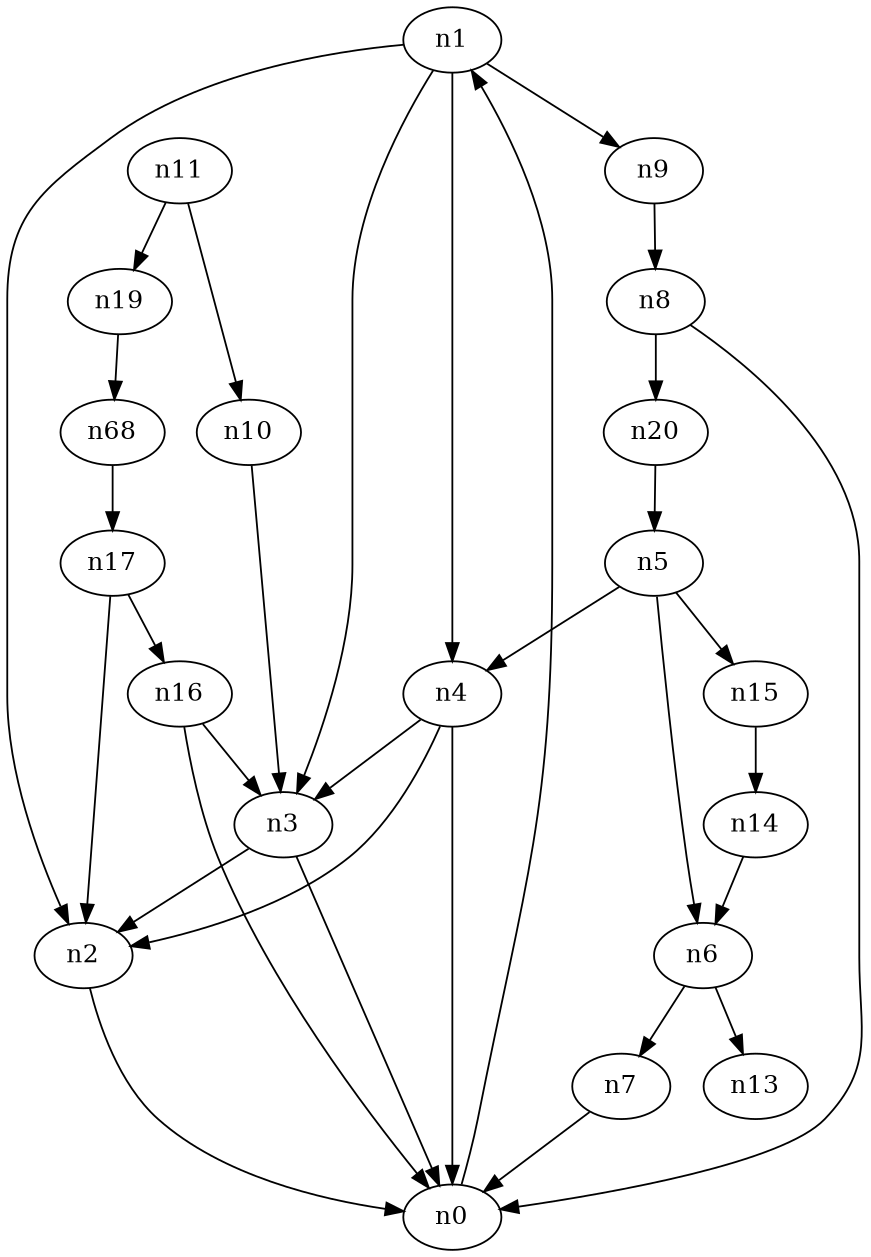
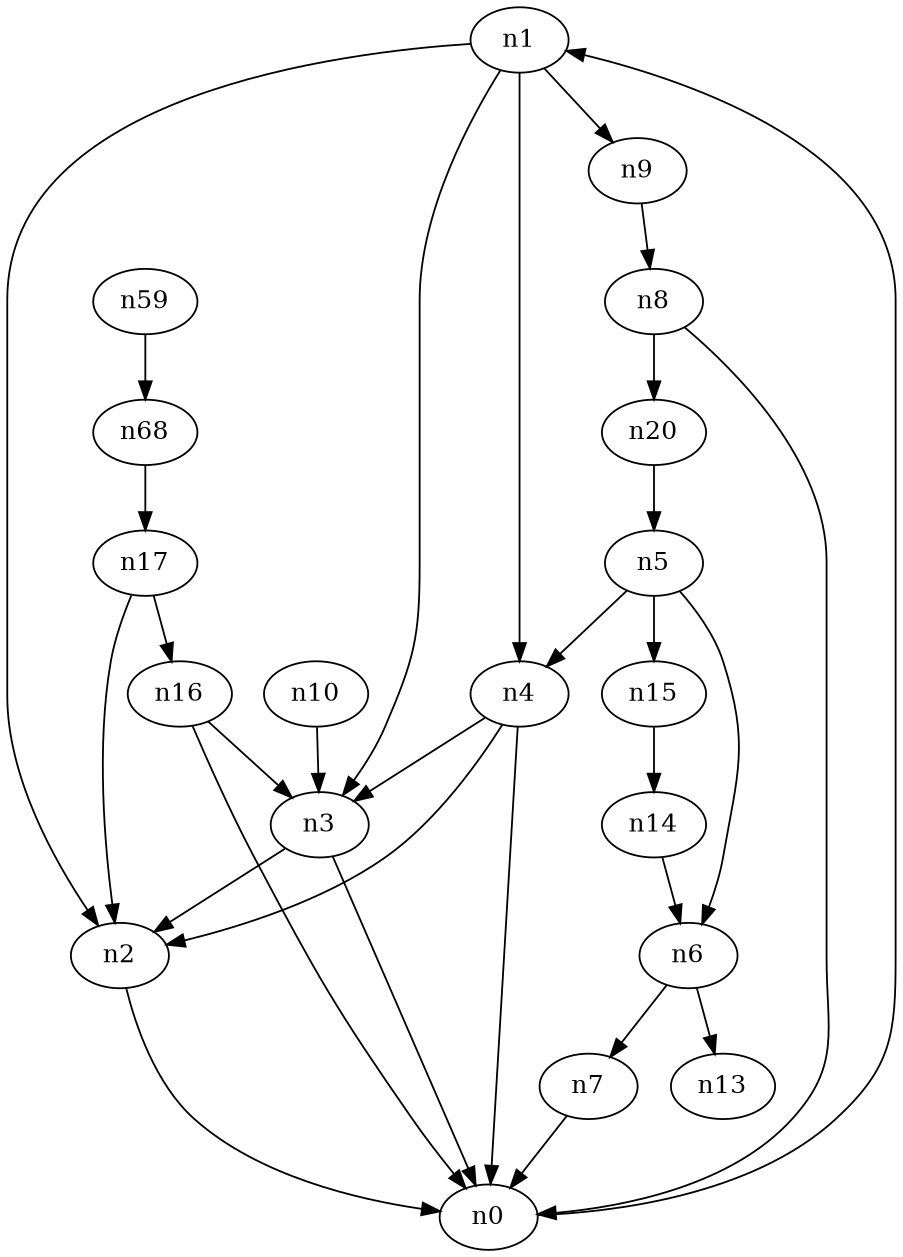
(180, 171) -> none
(120, 302) -> (145, 302)
